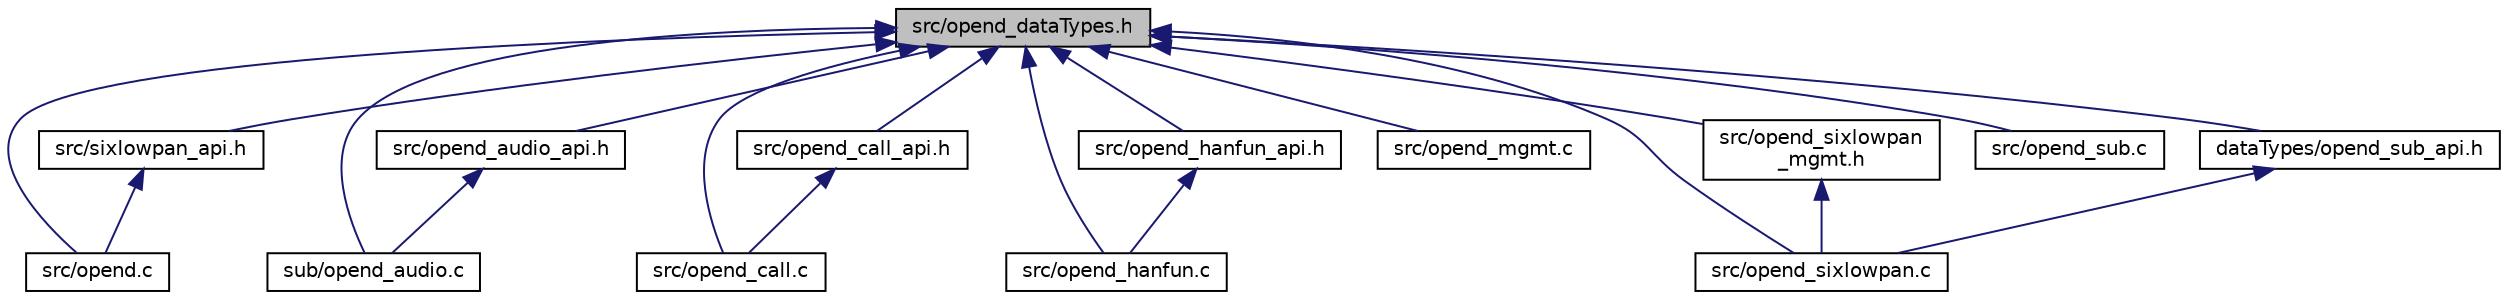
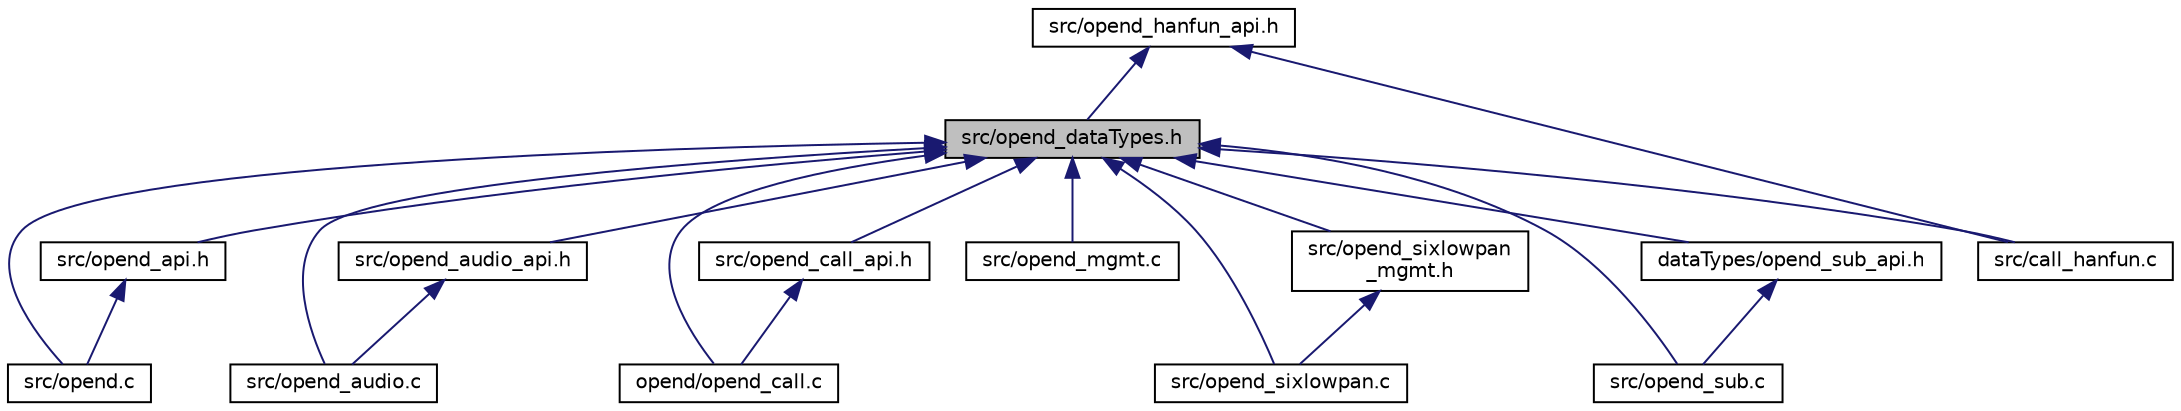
(1125, 94) -> (1112, 91)
(151, 150) -> (133, 261)
(2076, 213) -> (1733, 330)
(374, 272) -> (334, 383)
(731, 272) -> (729, 383)
(1117, 272) -> (2075, 261)
